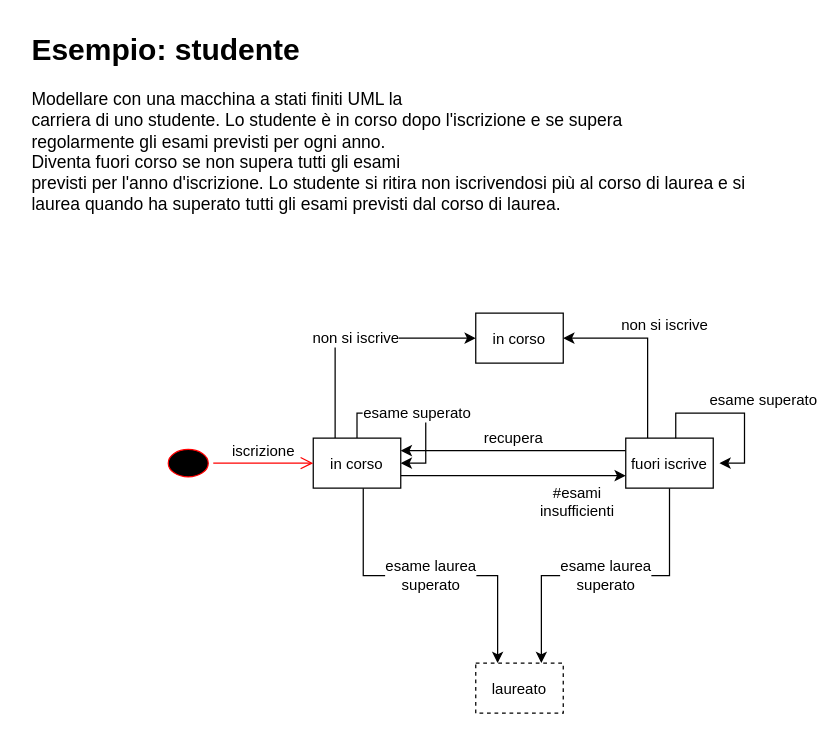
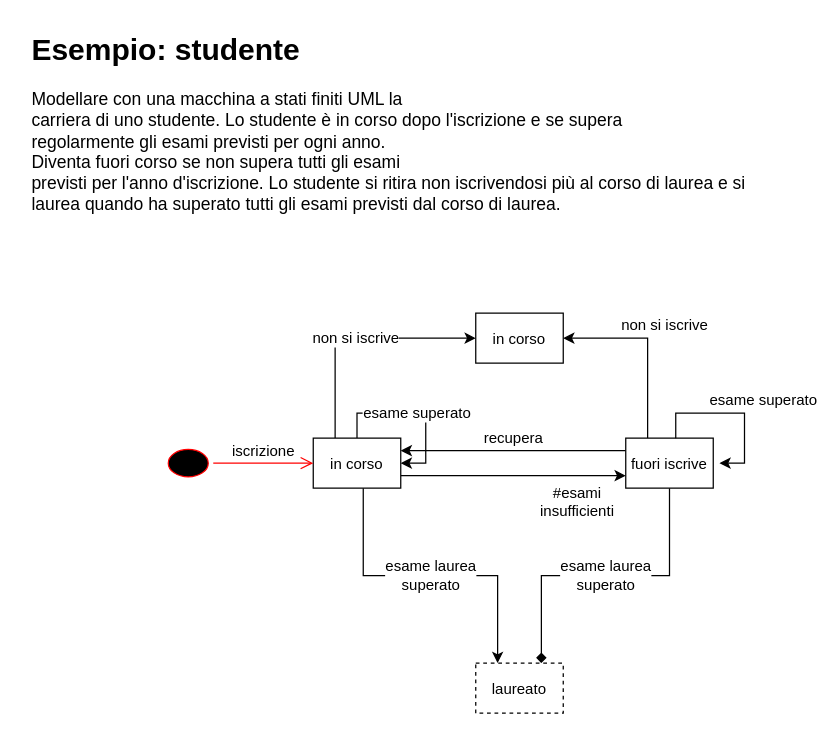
(541, 653) -> (541, 652)
